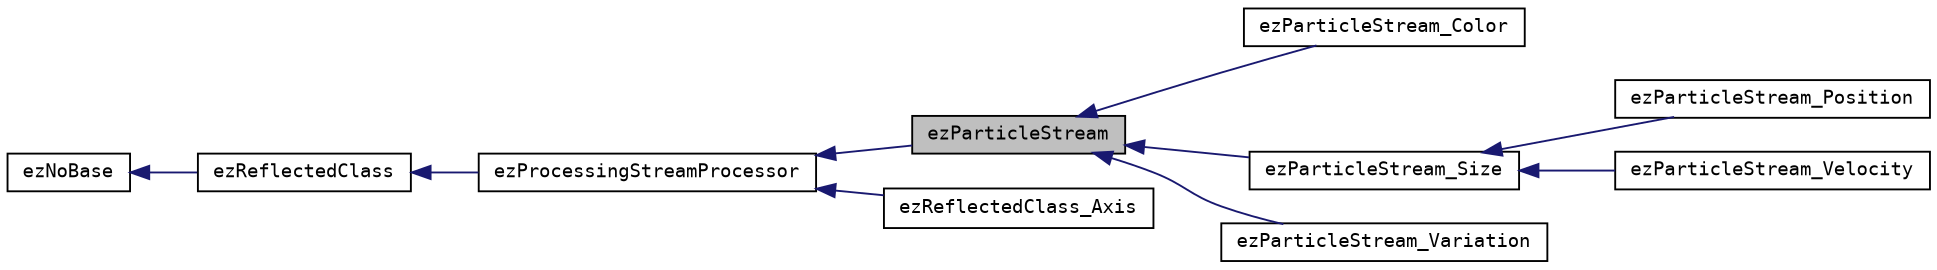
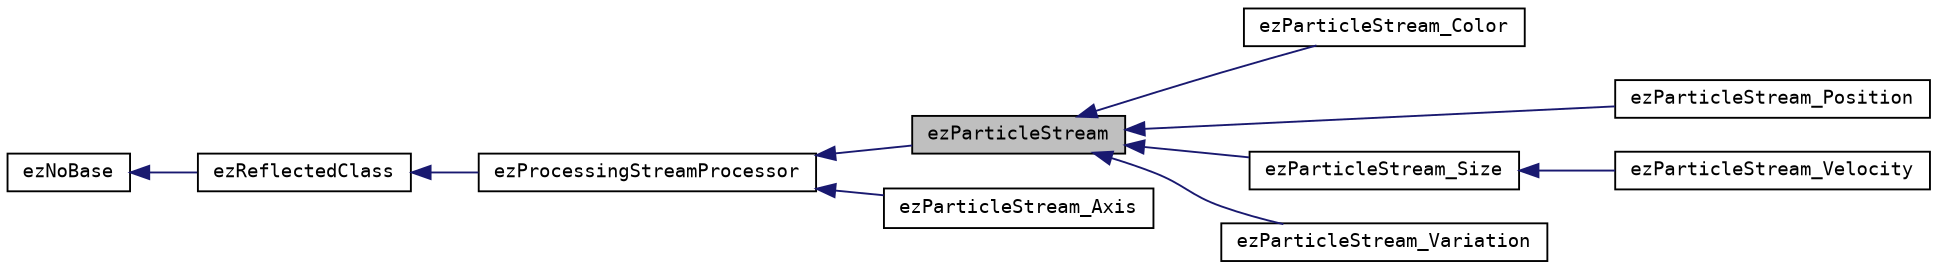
(1588, 133) -> (1380, 118)
(1019, 208) -> (1019, 208)
